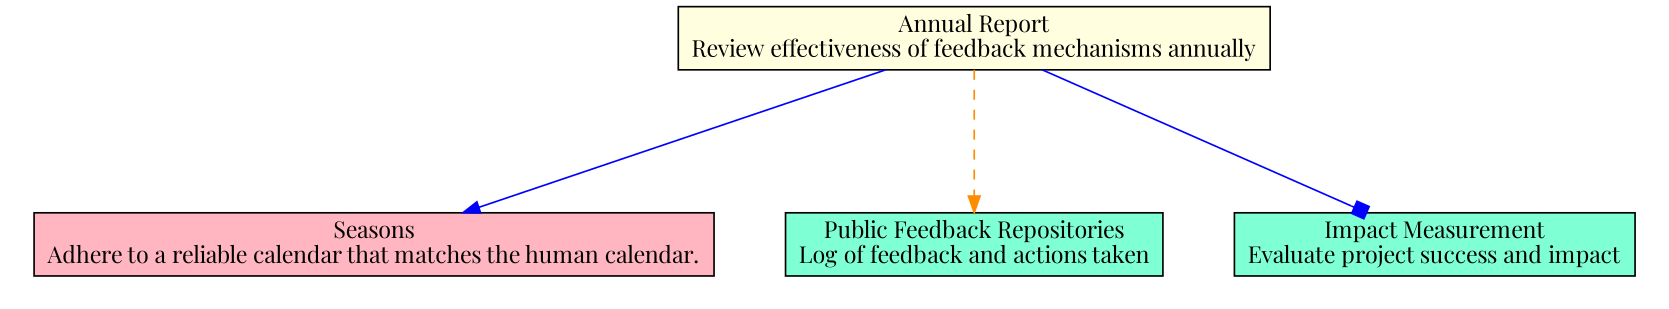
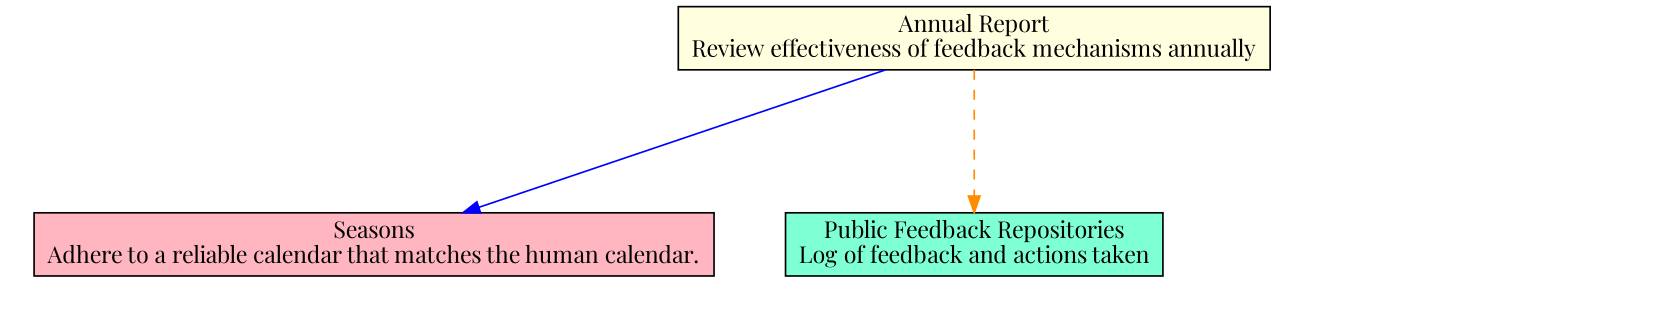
(1435, 244) -> none
